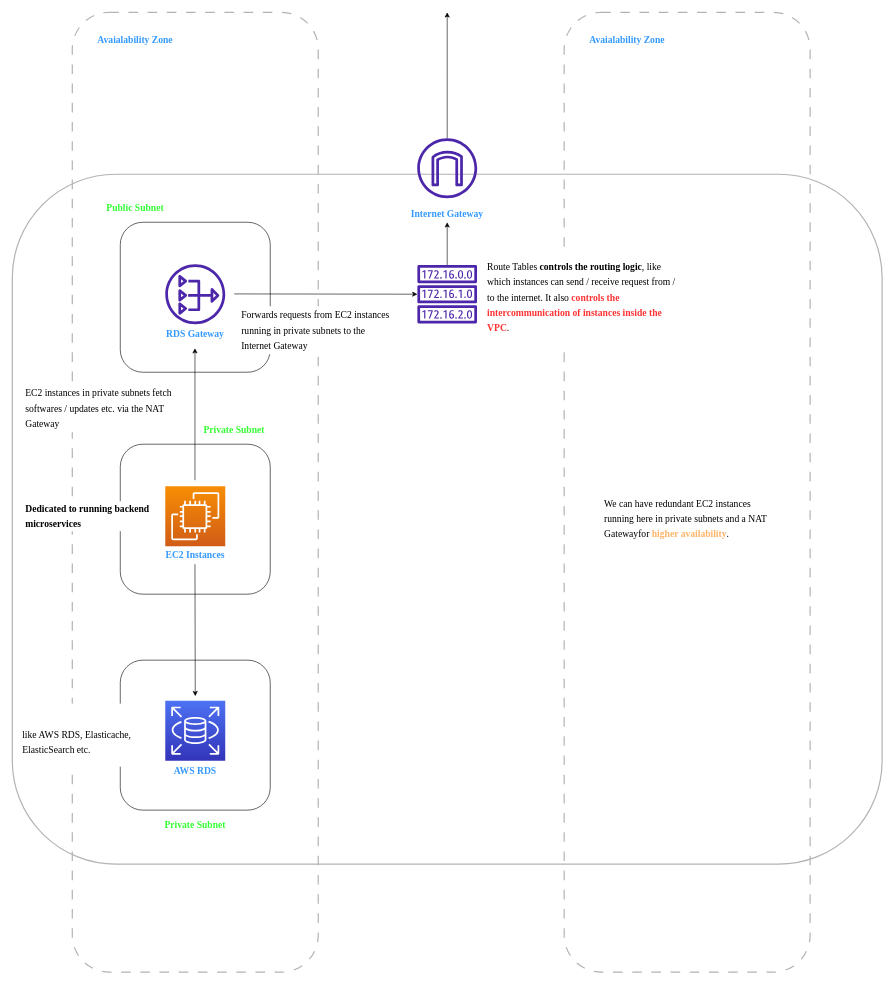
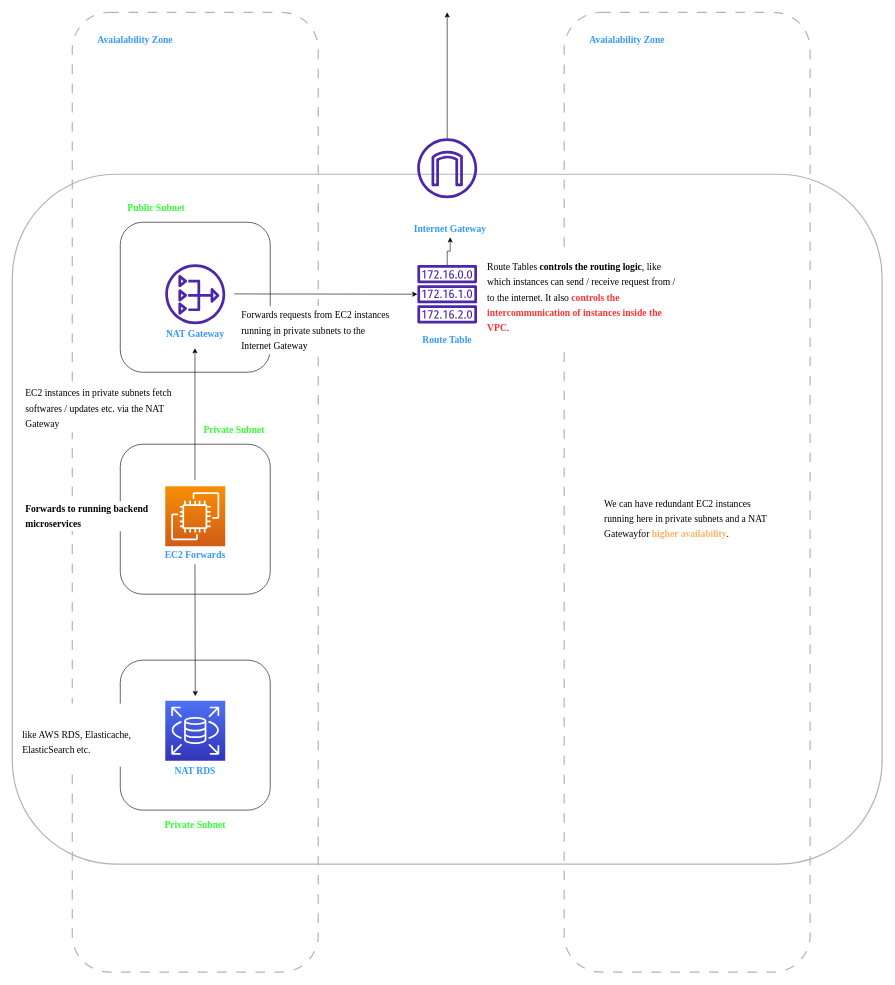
(135, 207) -> (156, 207)
(447, 213) -> (450, 228)
(195, 333) -> (195, 333)
none -> (447, 339)
(94, 516) -> (94, 516)
(195, 555) -> (195, 555)
(195, 771) -> (195, 771)
